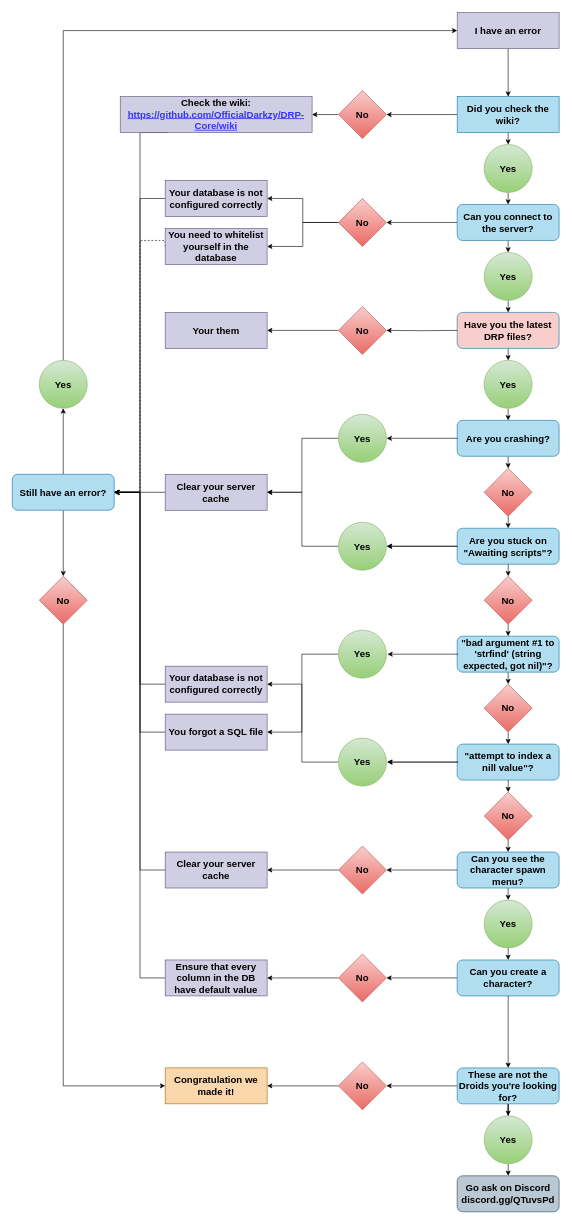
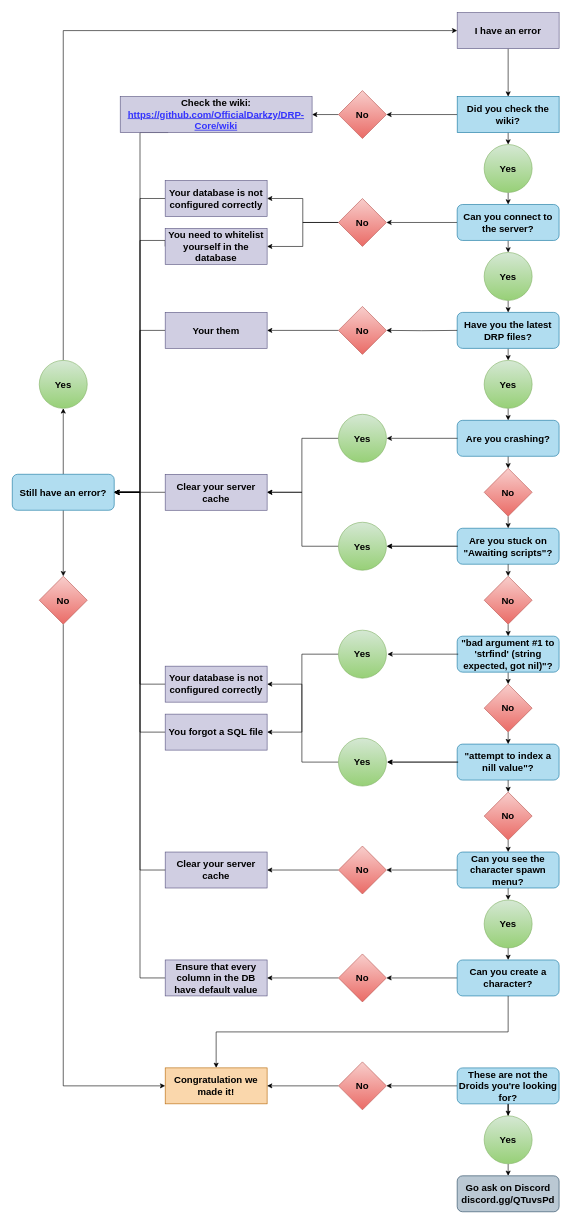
(155, 240) -> (155, 240)
none -> (154, 330)
(509, 330) -> (509, 330)
(509, 1062) -> (216, 1032)
